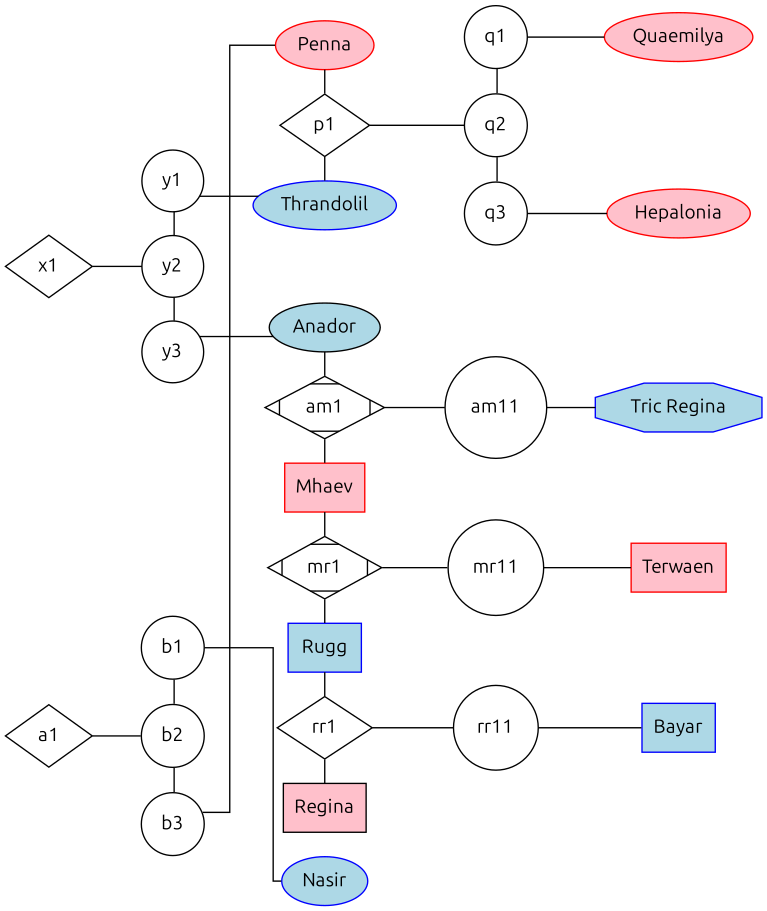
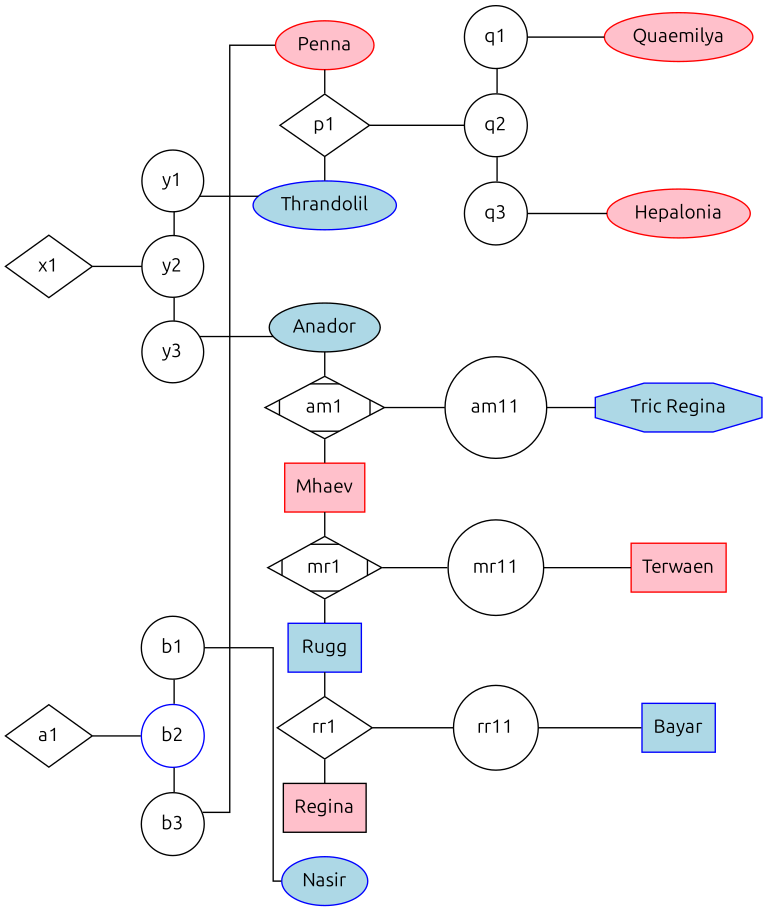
(173, 736) -> (173, 736)
